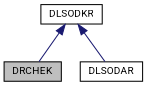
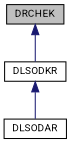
(49, 47) -> (35, 48)
